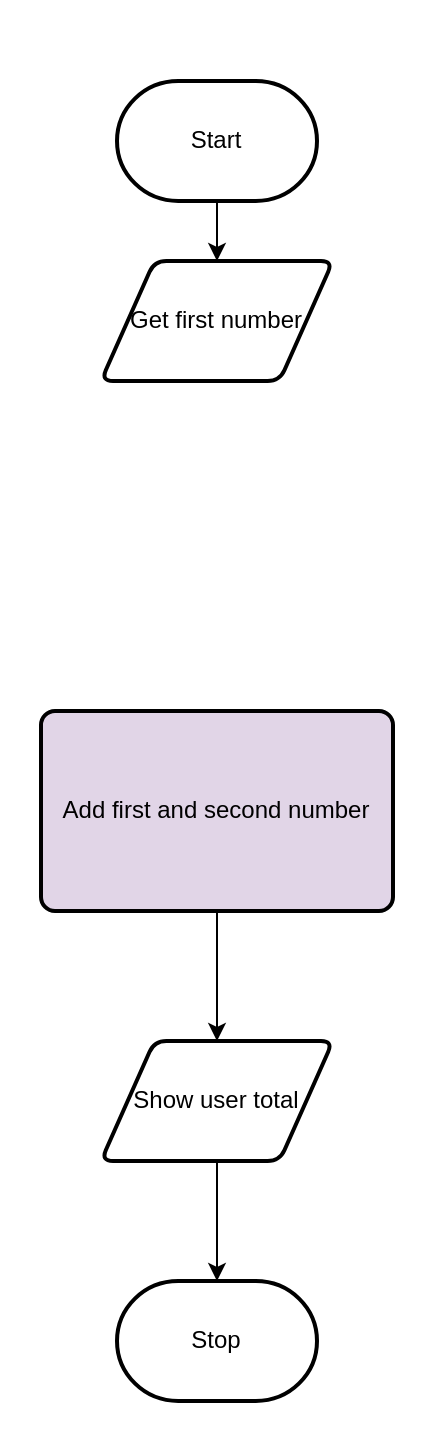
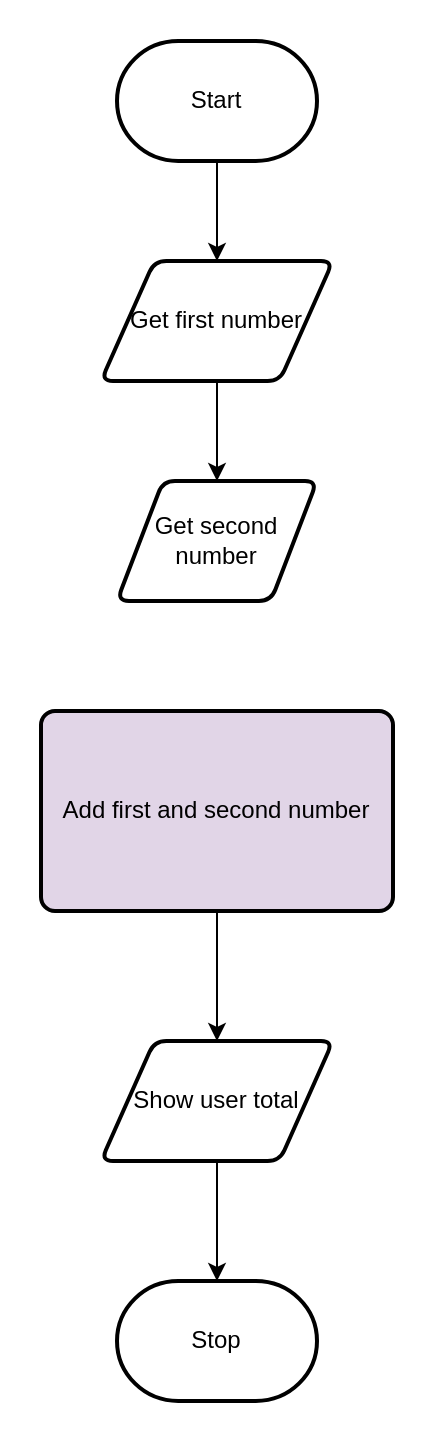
(217, 141) -> (217, 101)
none -> (217, 424)
none -> (217, 541)
